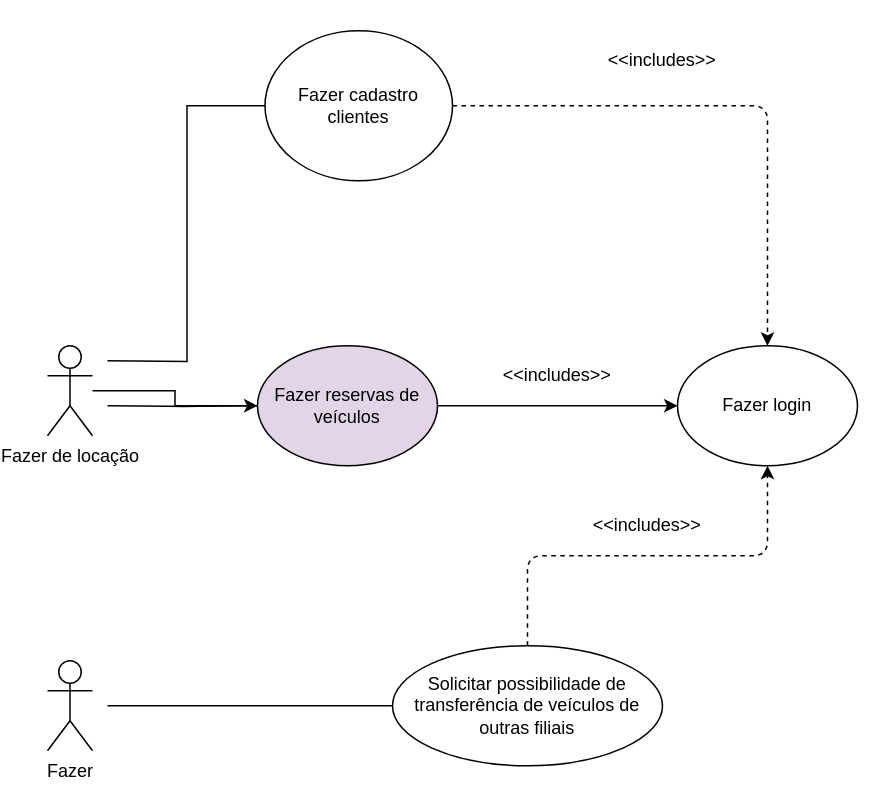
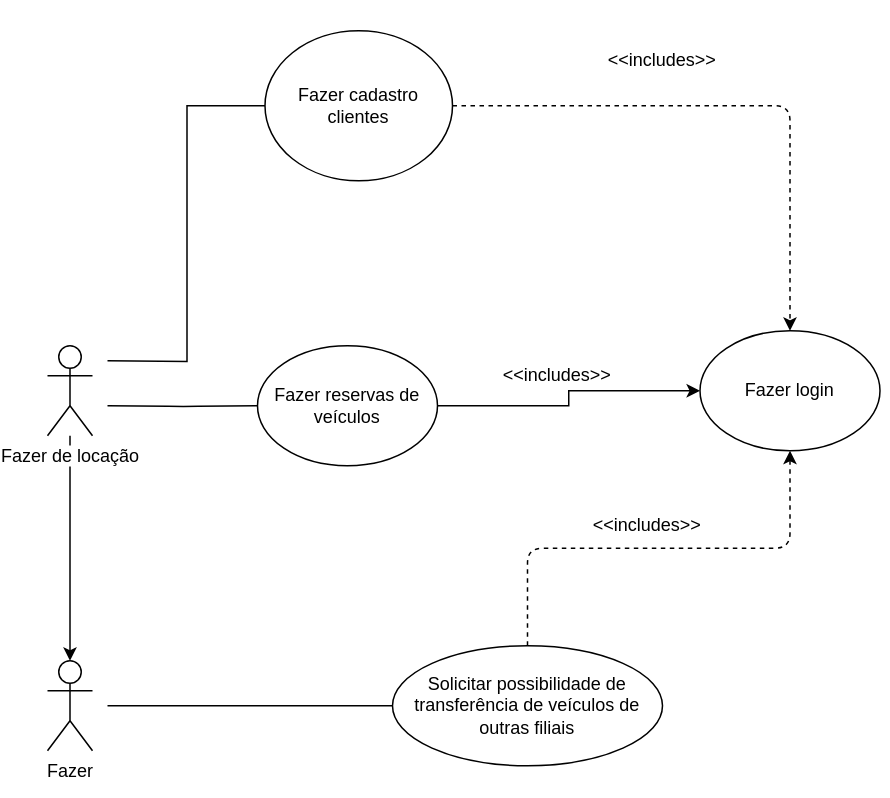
(140, 391) -> (70, 558)
(347, 406) -> (347, 406)
(767, 406) -> (790, 391)
